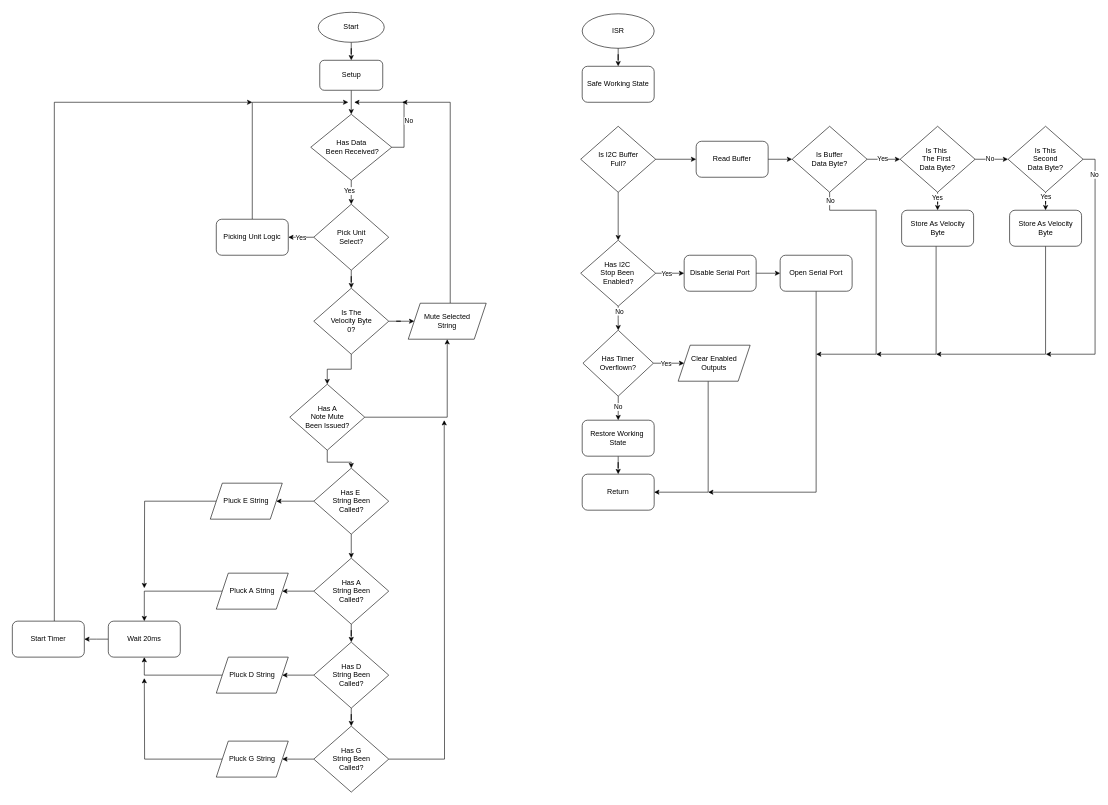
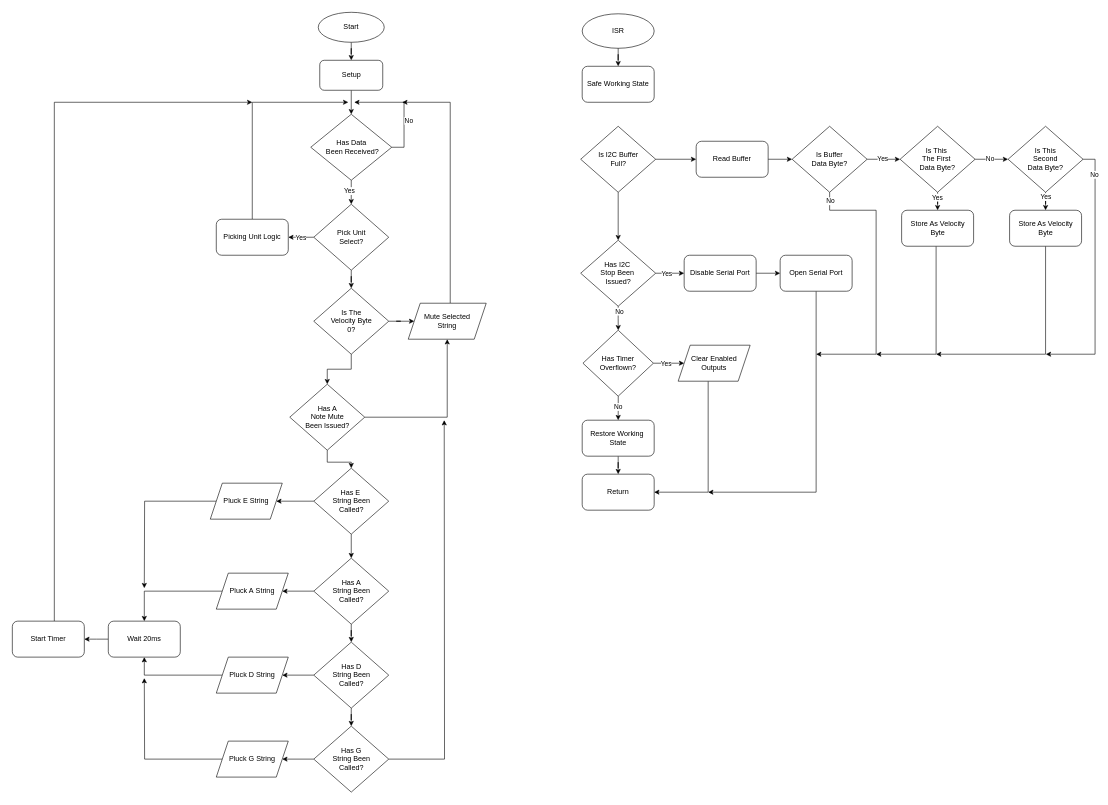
(619, 273) -> (619, 273)
